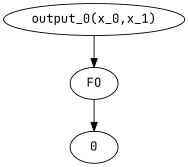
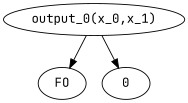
(94, 111) -> (108, 48)
